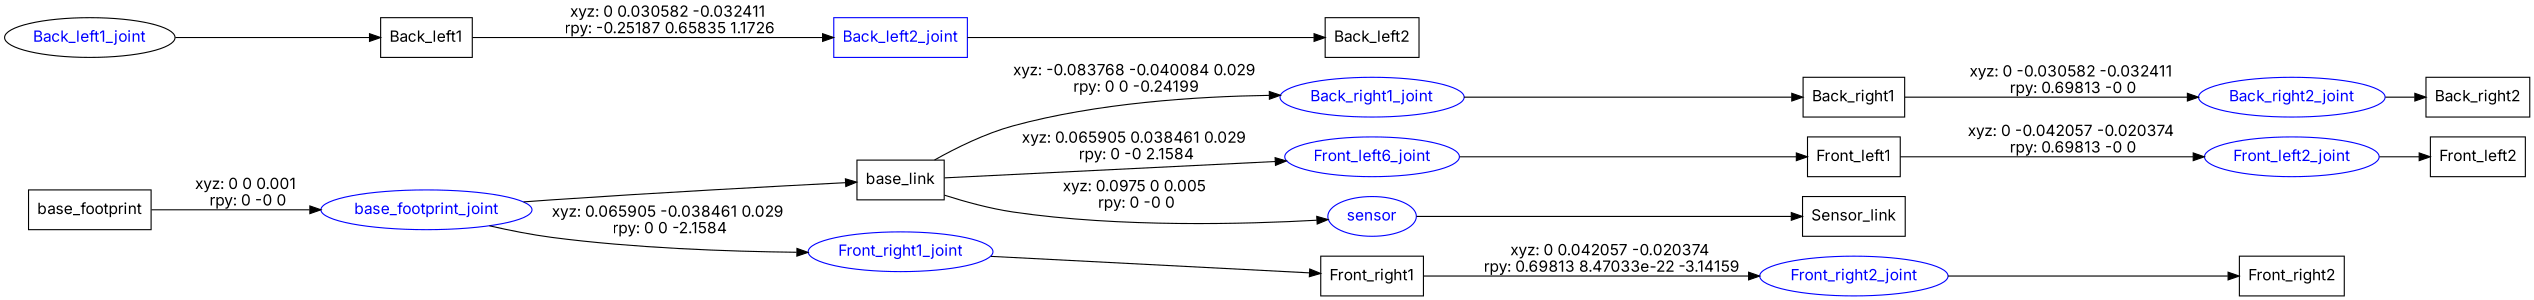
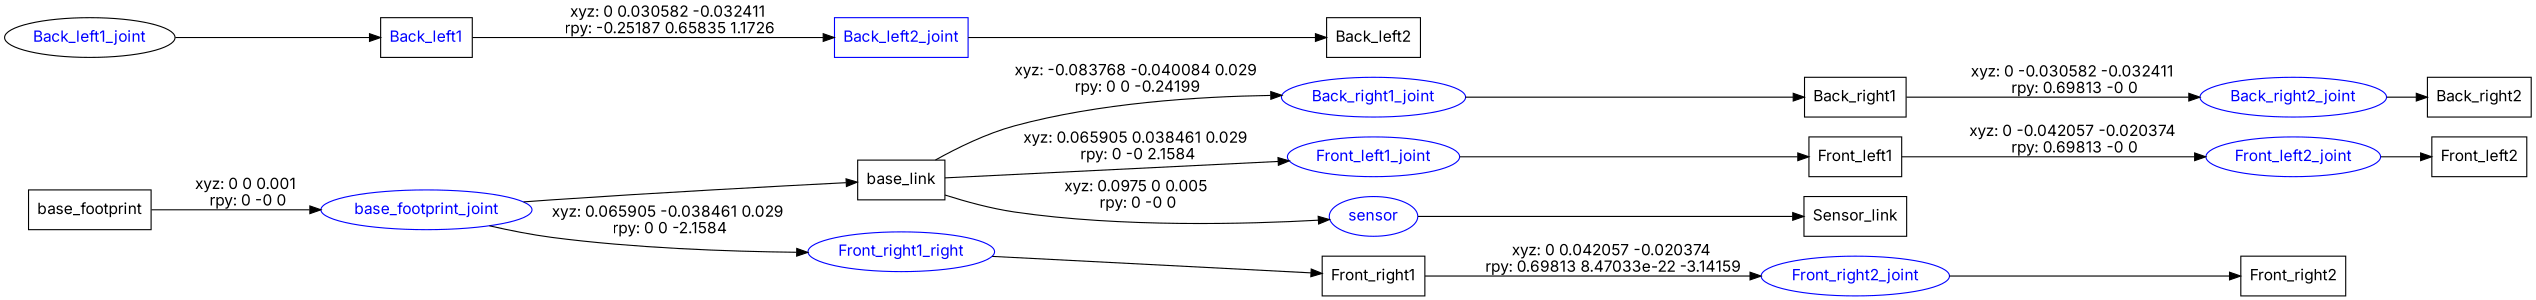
(426, 38) -> (426, 38)
(1372, 157) -> (1373, 157)
(901, 252) -> (901, 252)
